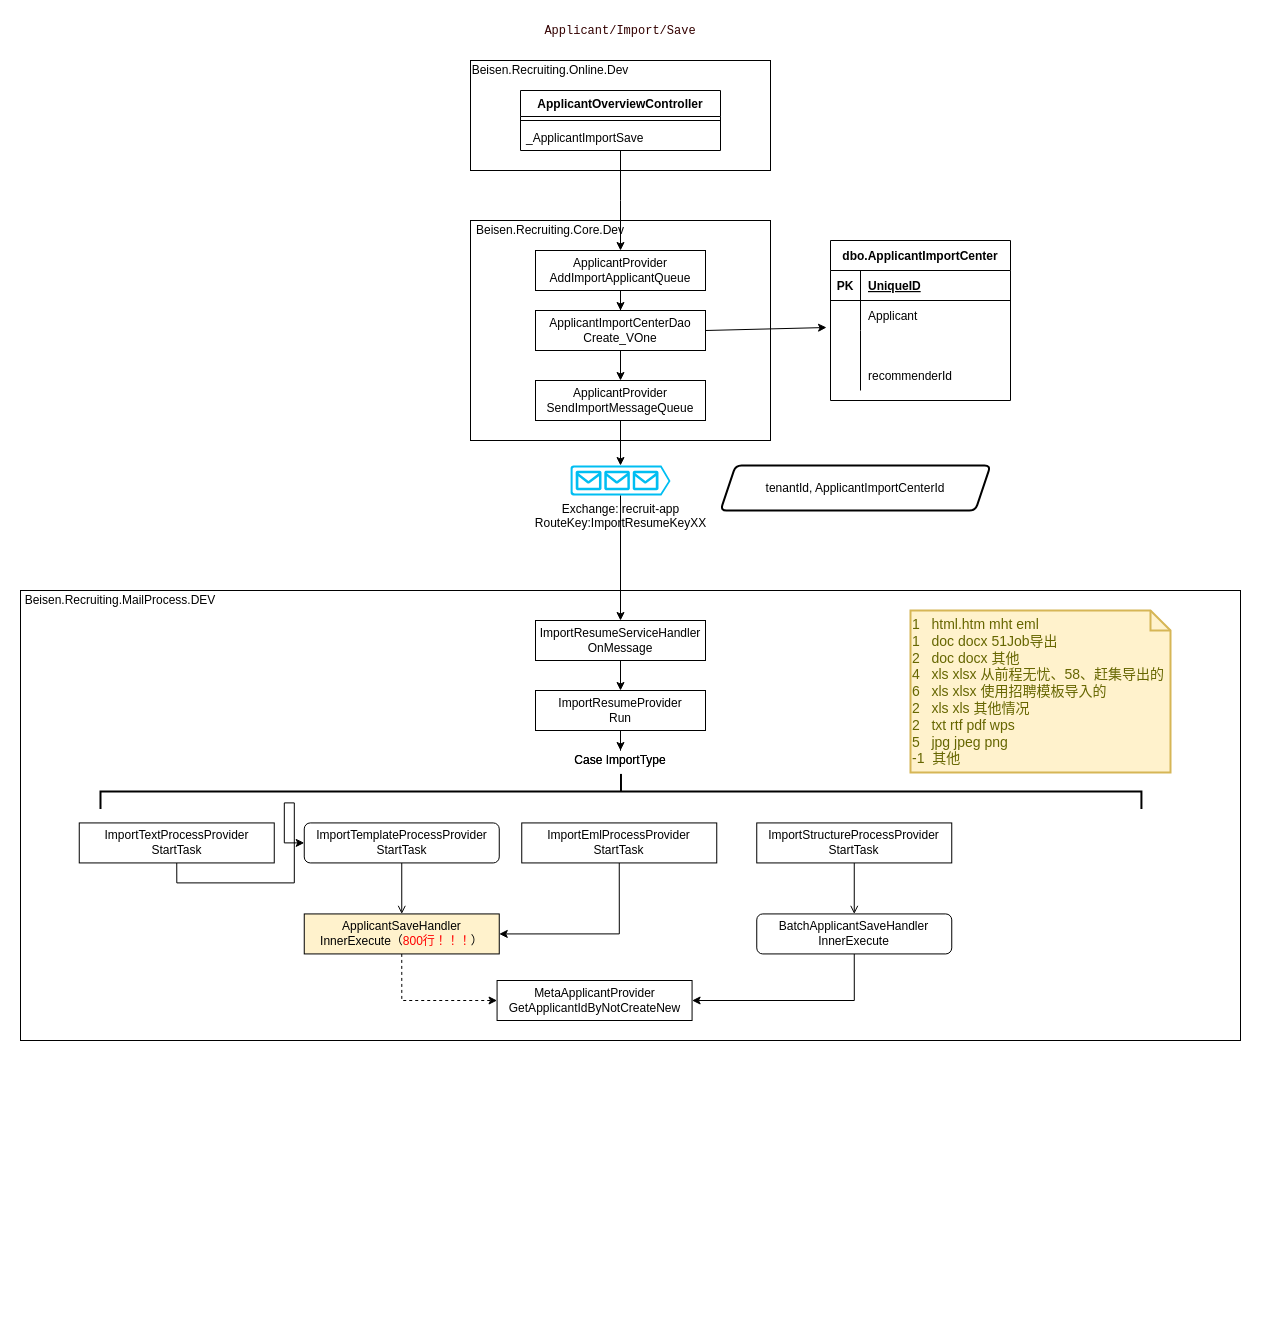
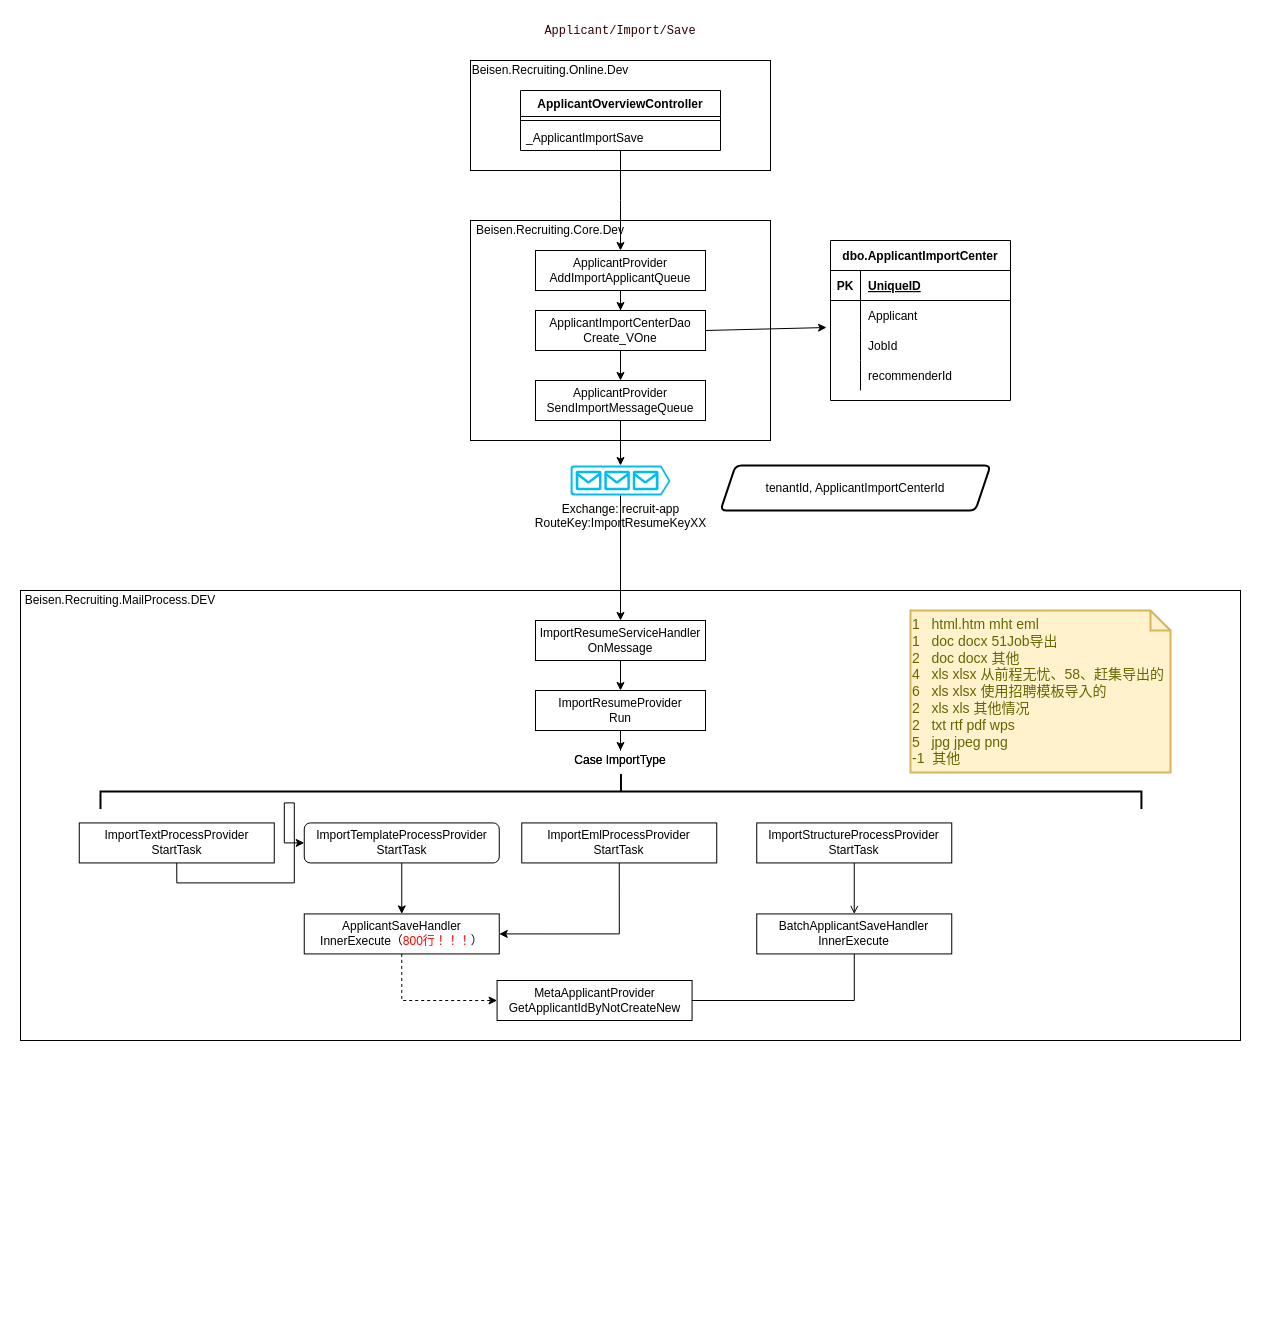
none -> (936, 346)
(402, 907) -> (402, 906)
(402, 934) -> (402, 934)
(854, 934) -> (854, 934)
(700, 1001) -> (697, 1001)
